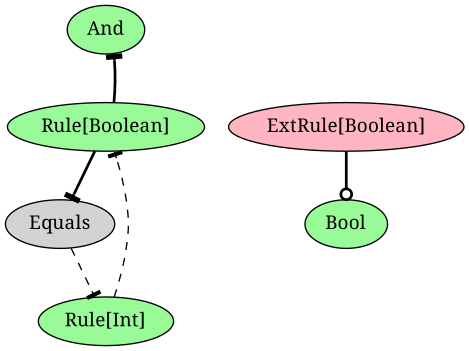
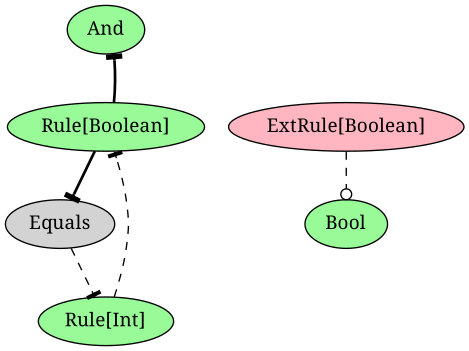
(346, 170) -> (346, 170)
